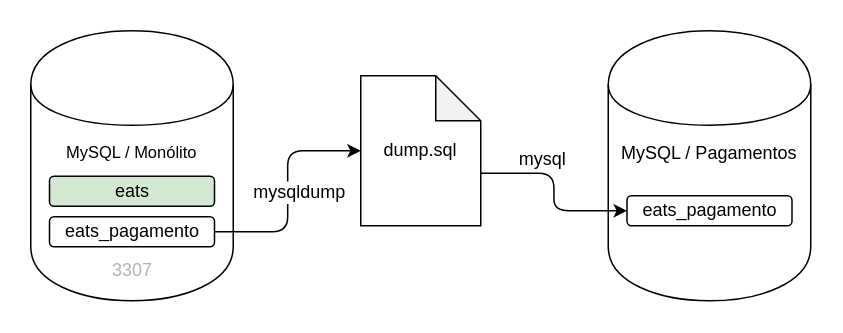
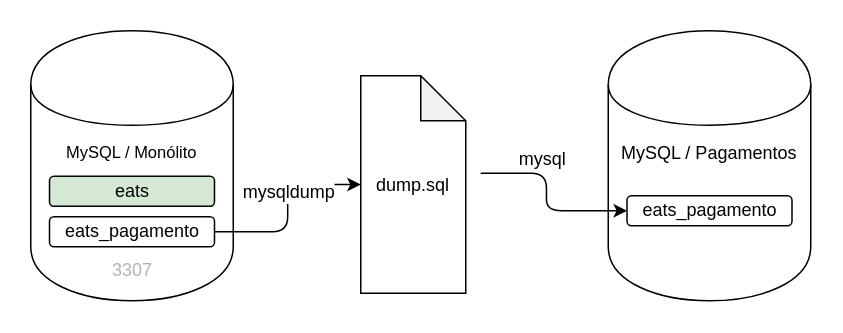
(421, 151) -> (413, 185)
